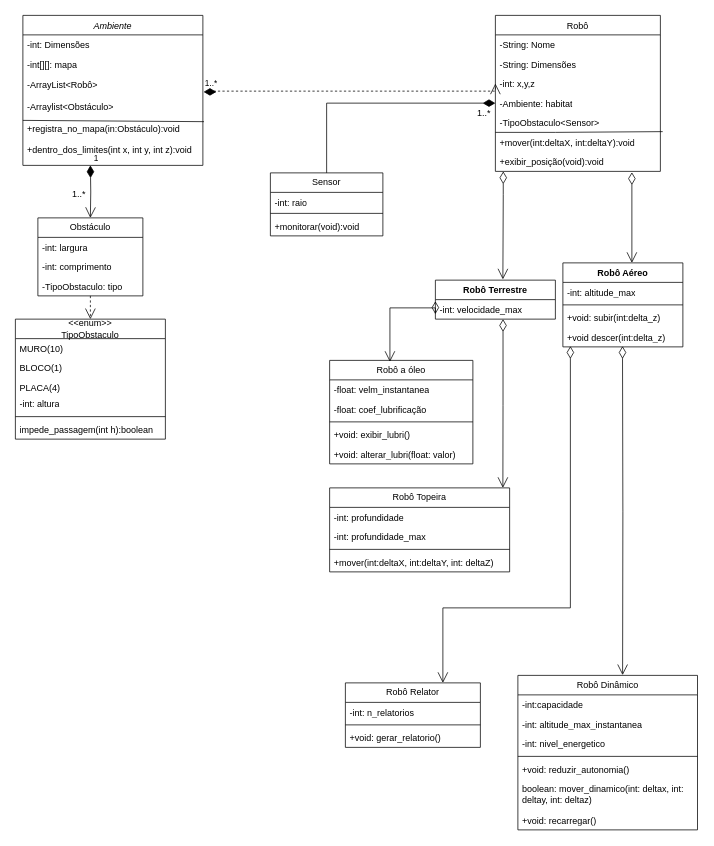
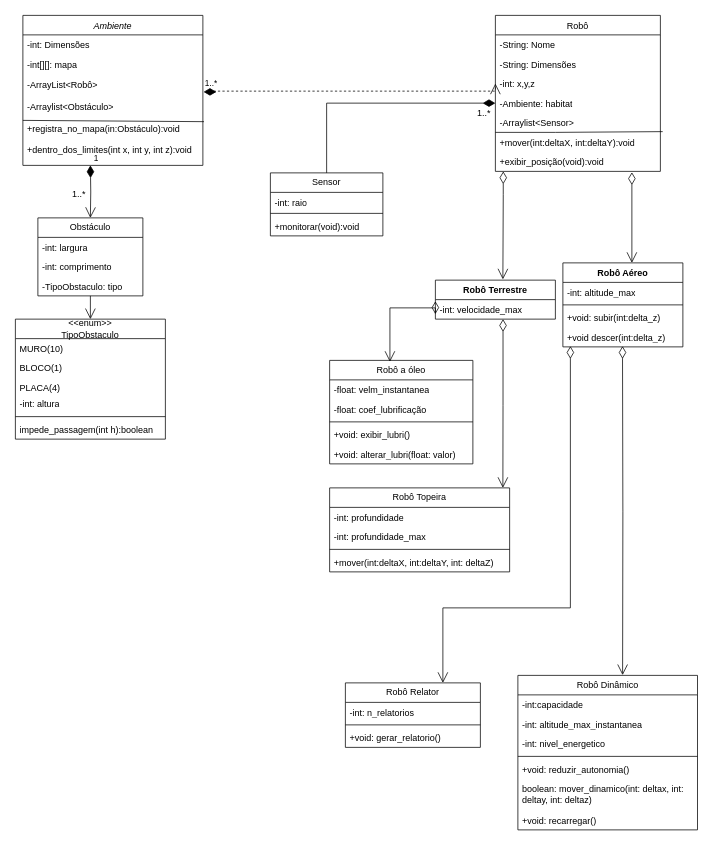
(553, 124) -> (543, 124)
(90, 306) -> (90, 306)
